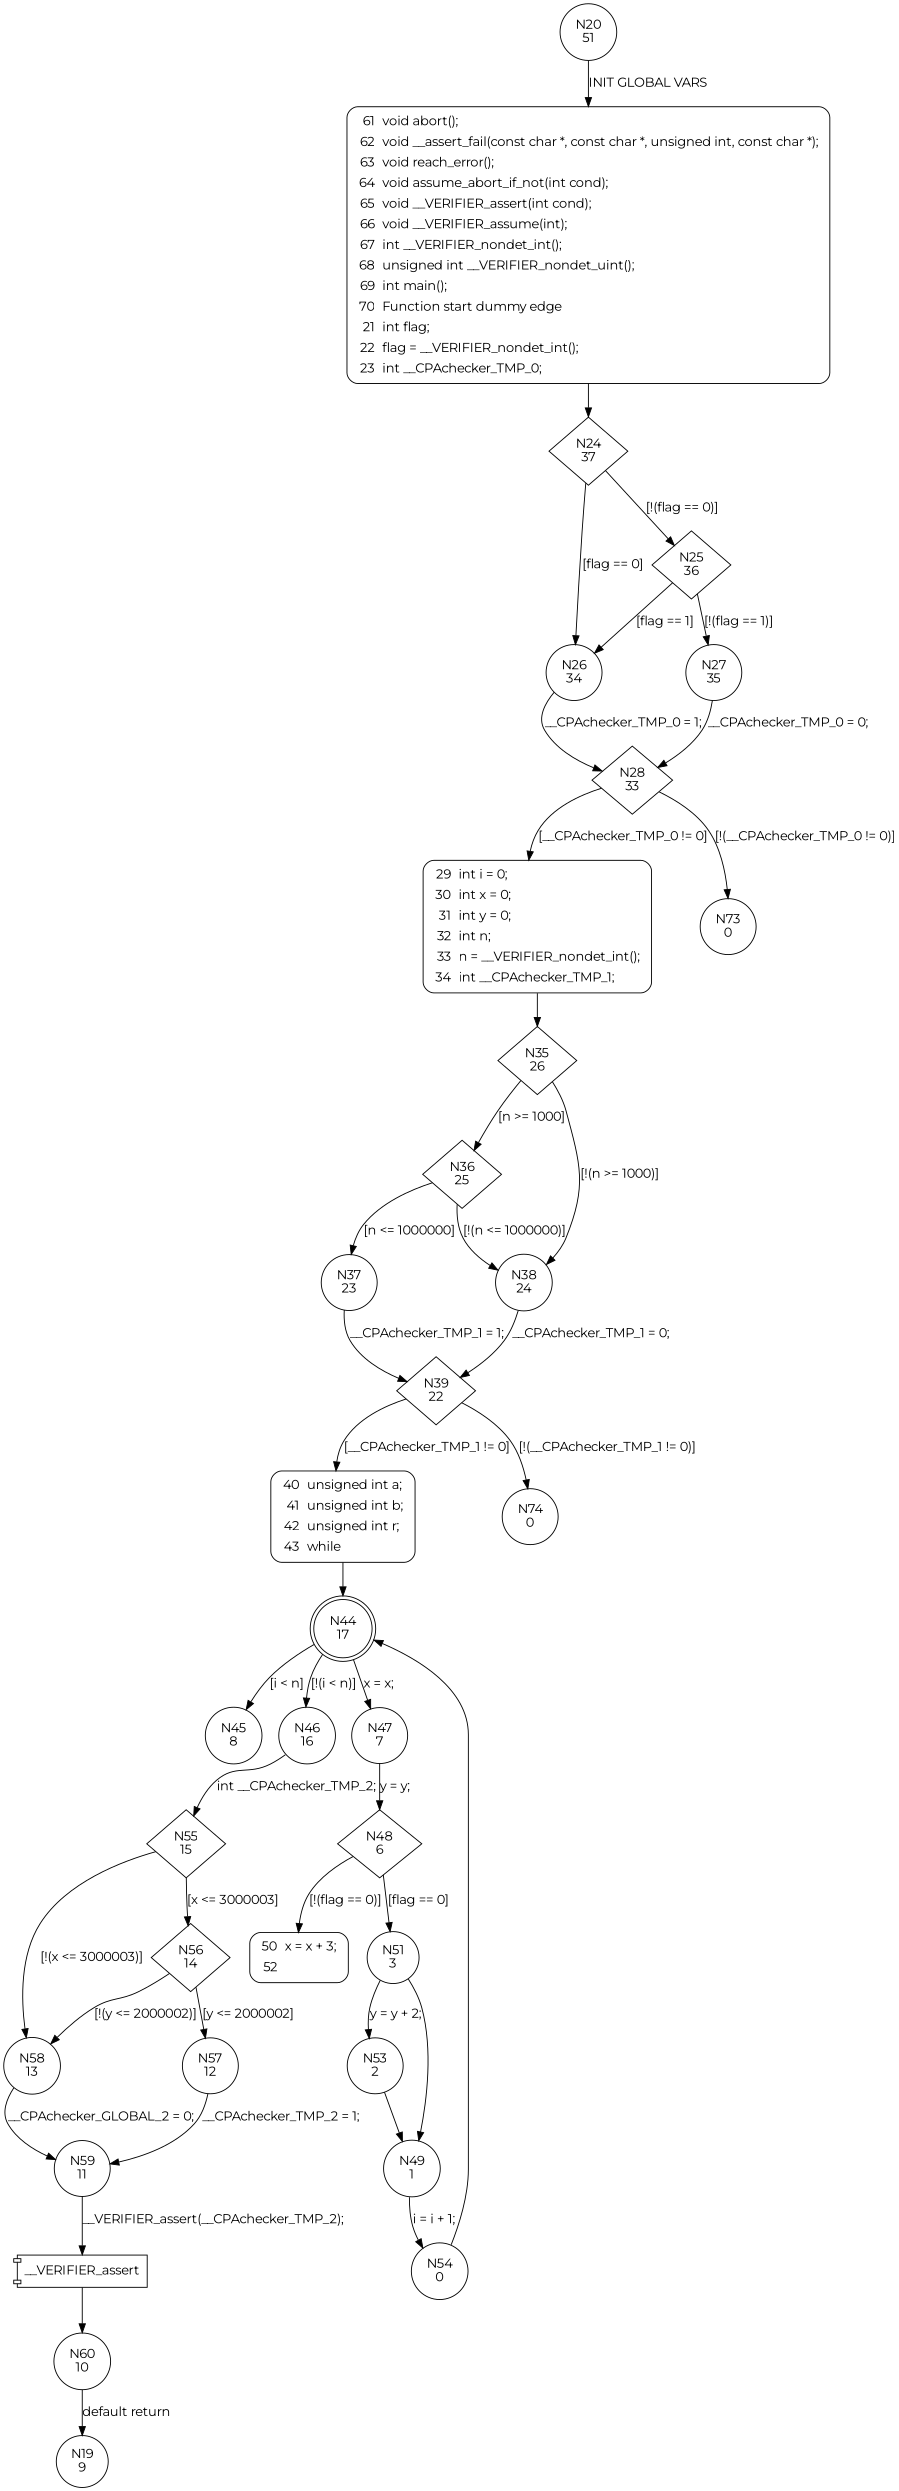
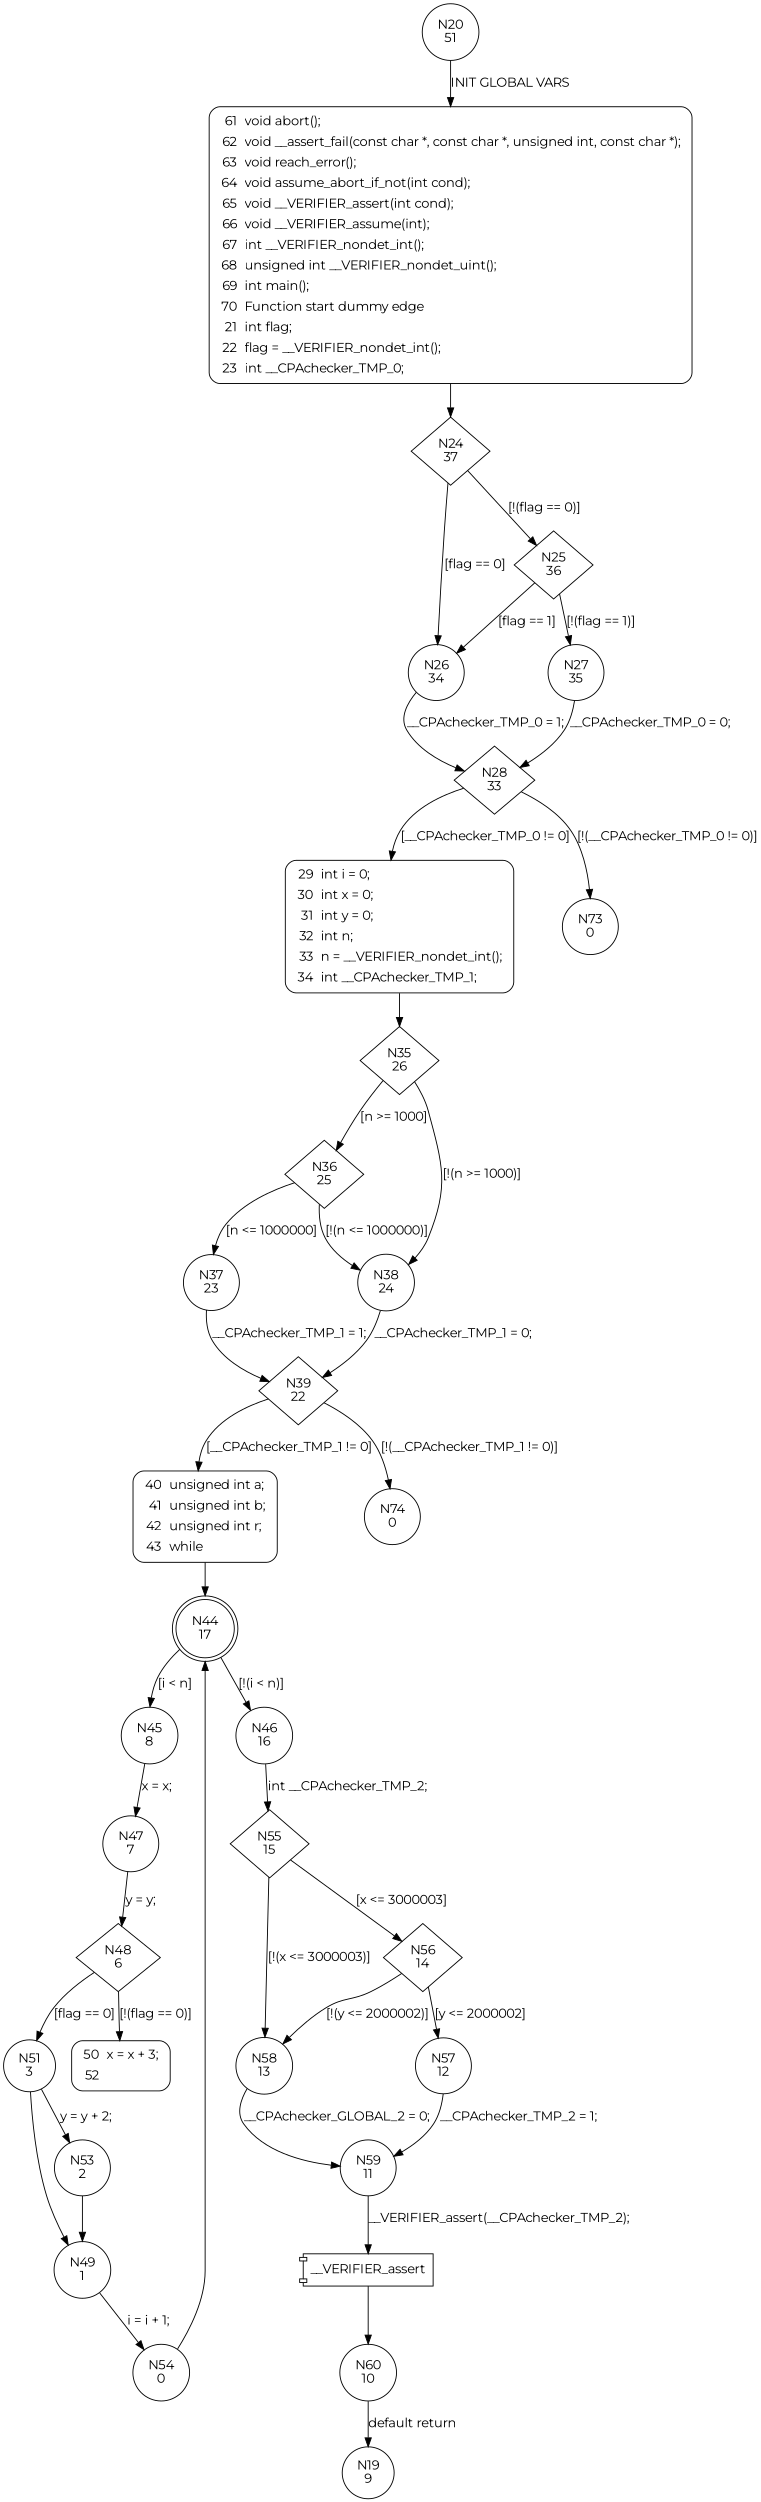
(361, 1680) -> (141, 1786)
